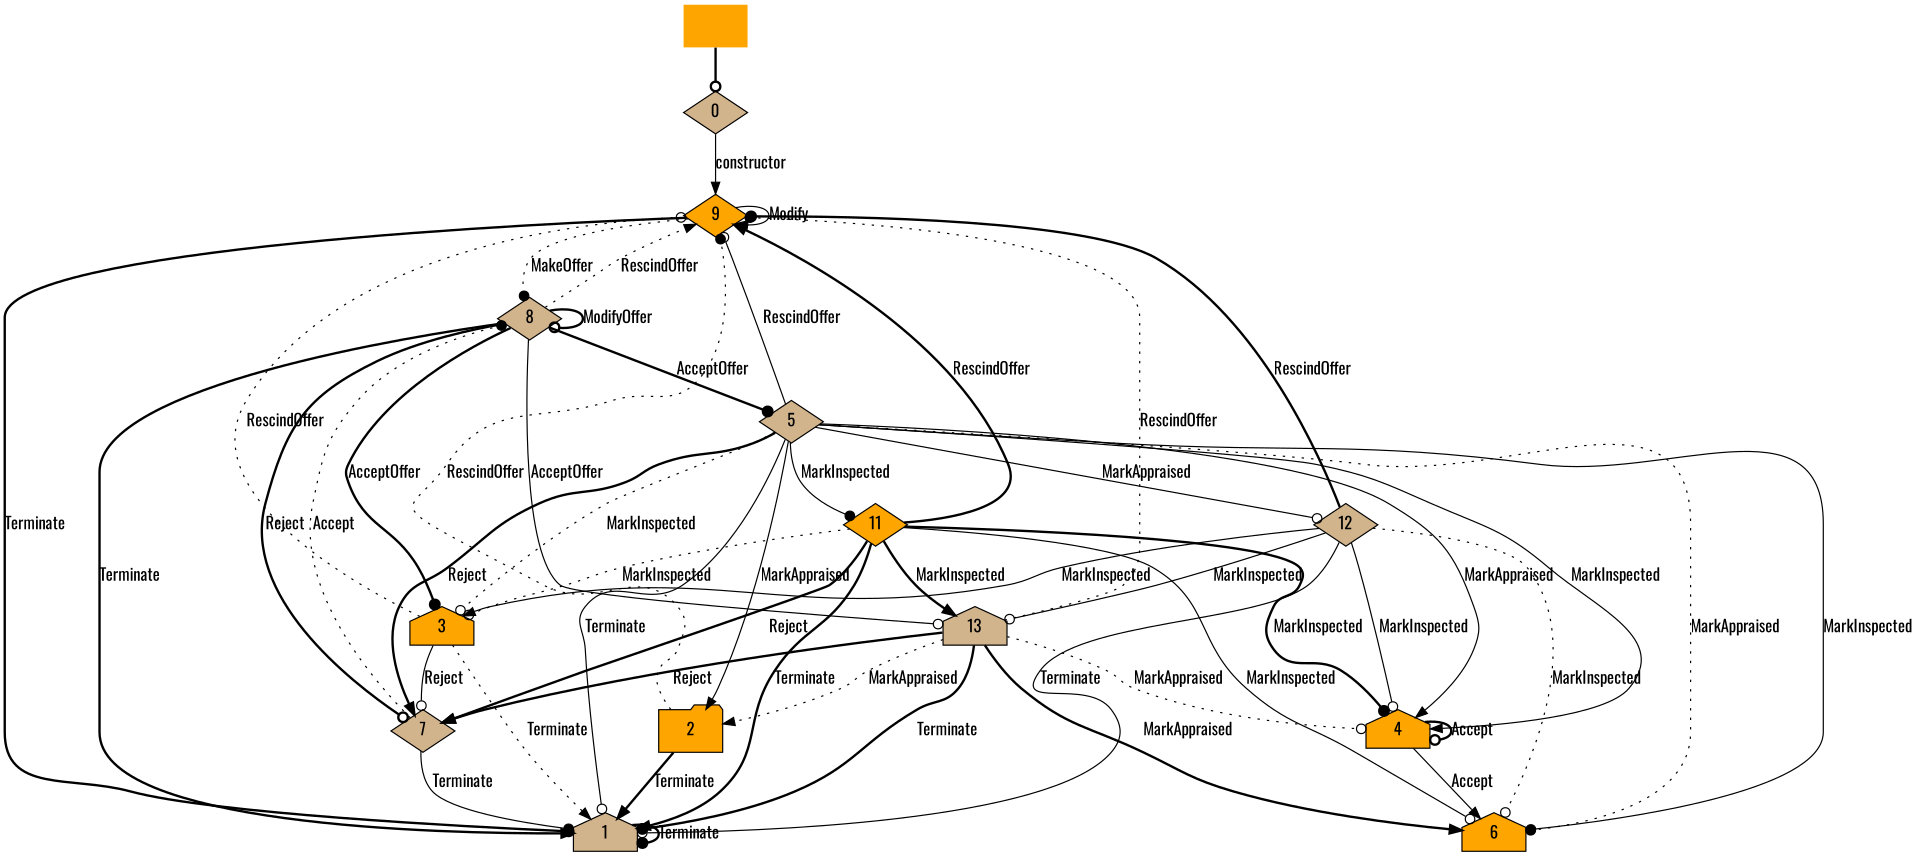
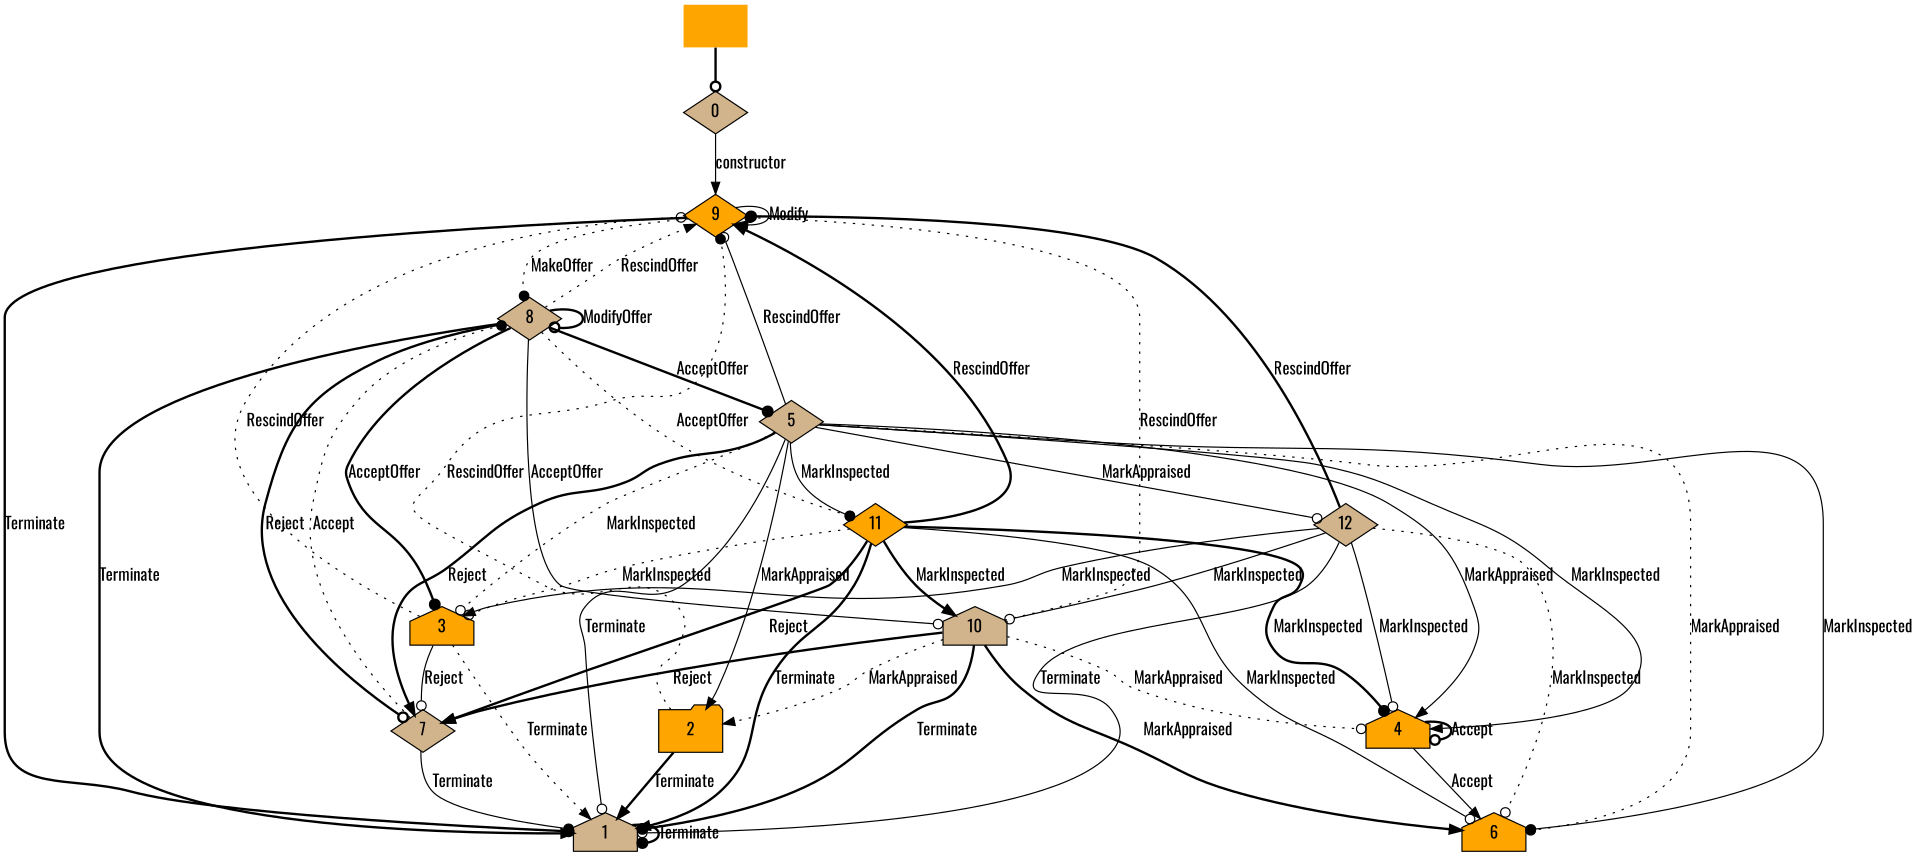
none -> (680, 445)
(975, 628) -> (975, 628)
